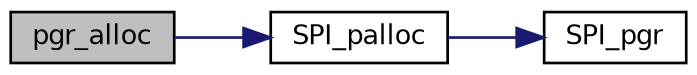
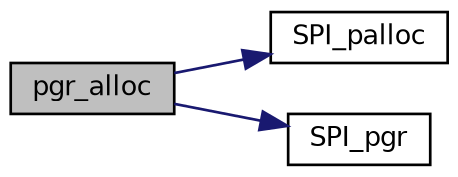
(482, 38) -> (218, 112)
